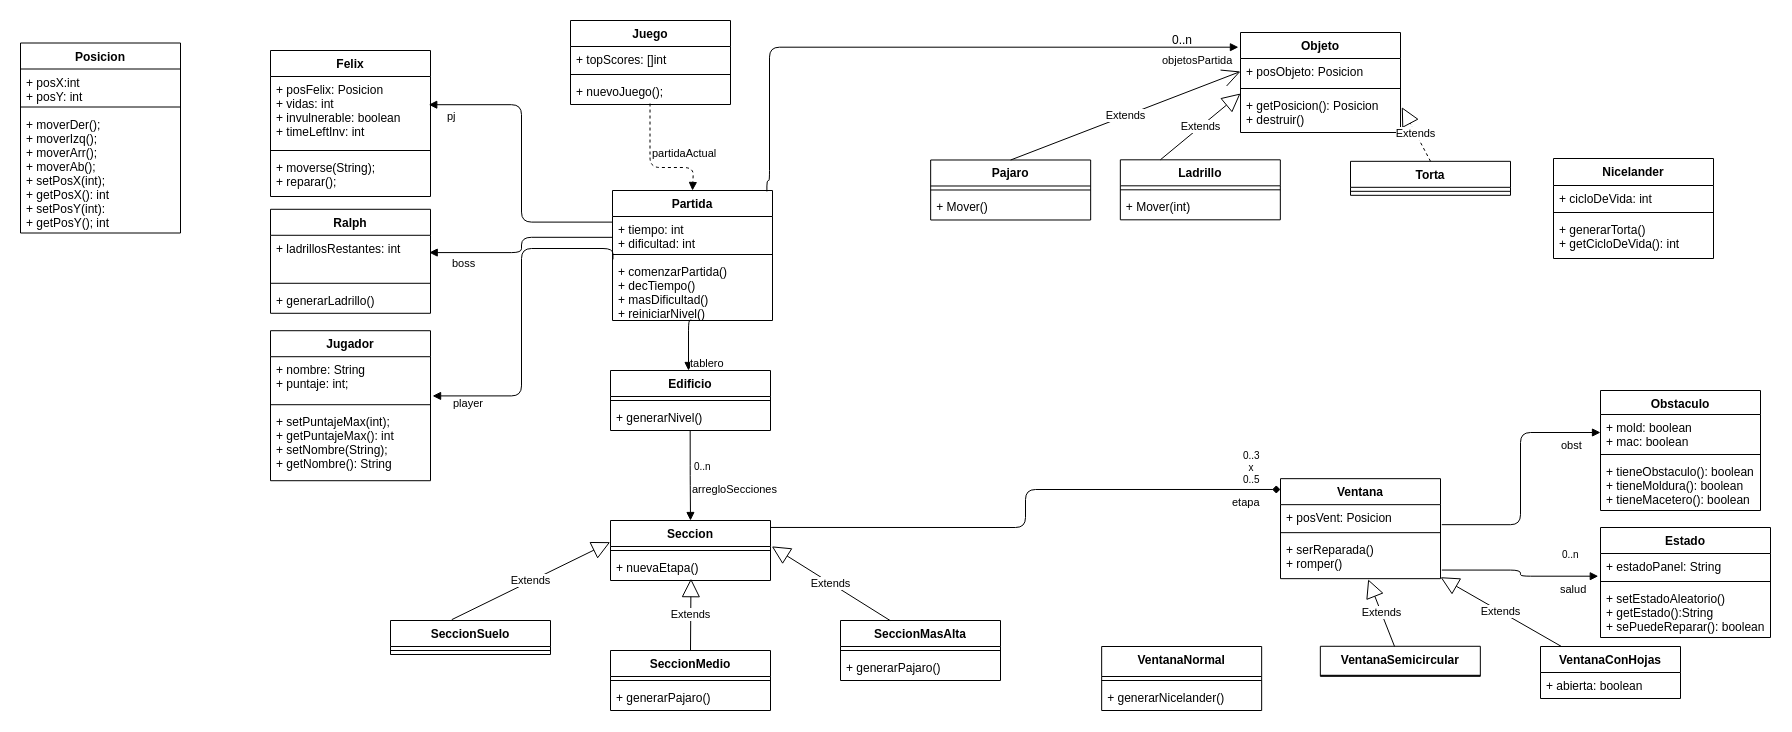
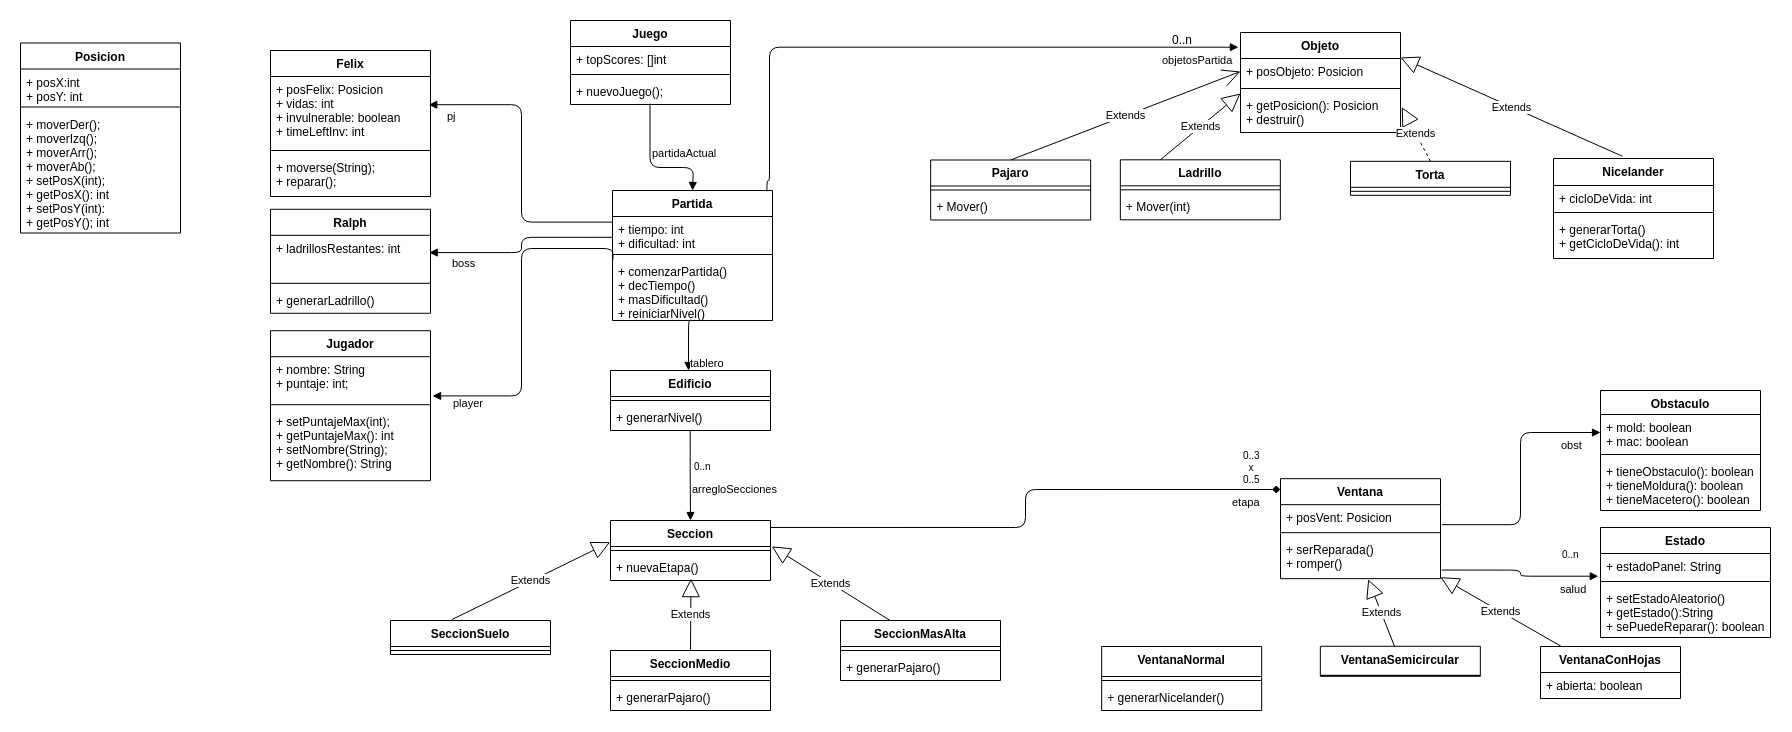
none -> (1520, 111)
(650, 156) -> (650, 156)
